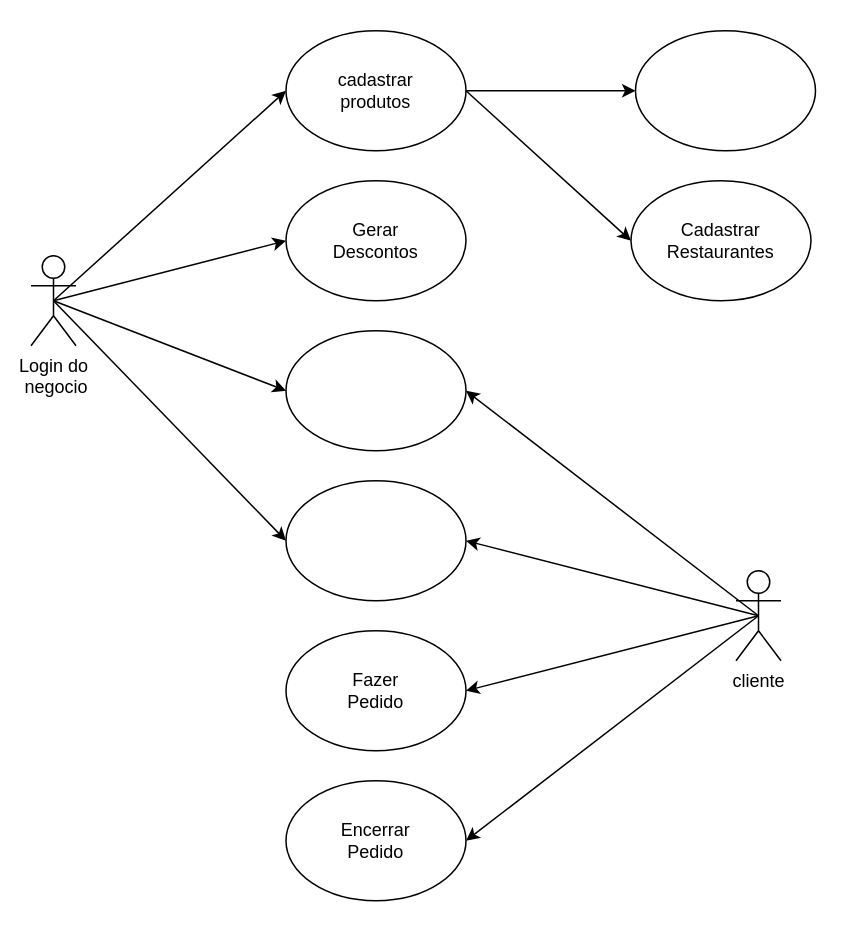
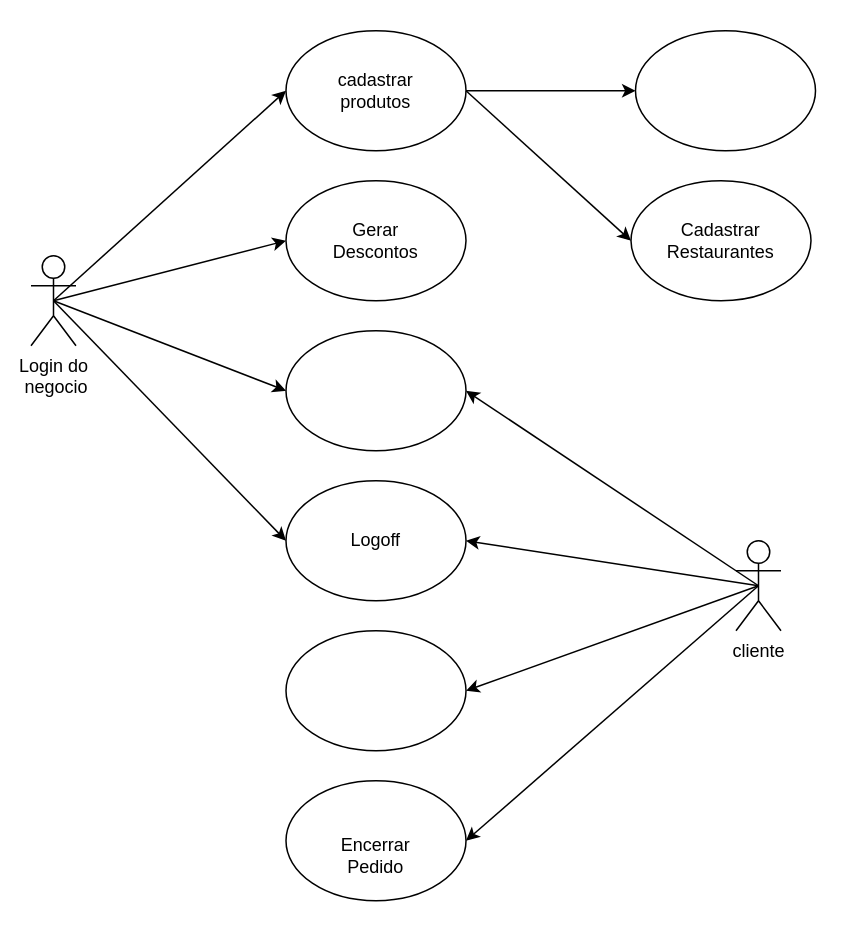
none -> (376, 541)
(758, 616) -> (758, 586)
(376, 691) -> none
(376, 841) -> (376, 856)
